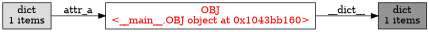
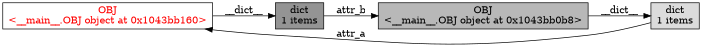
none -> (483, 16)
